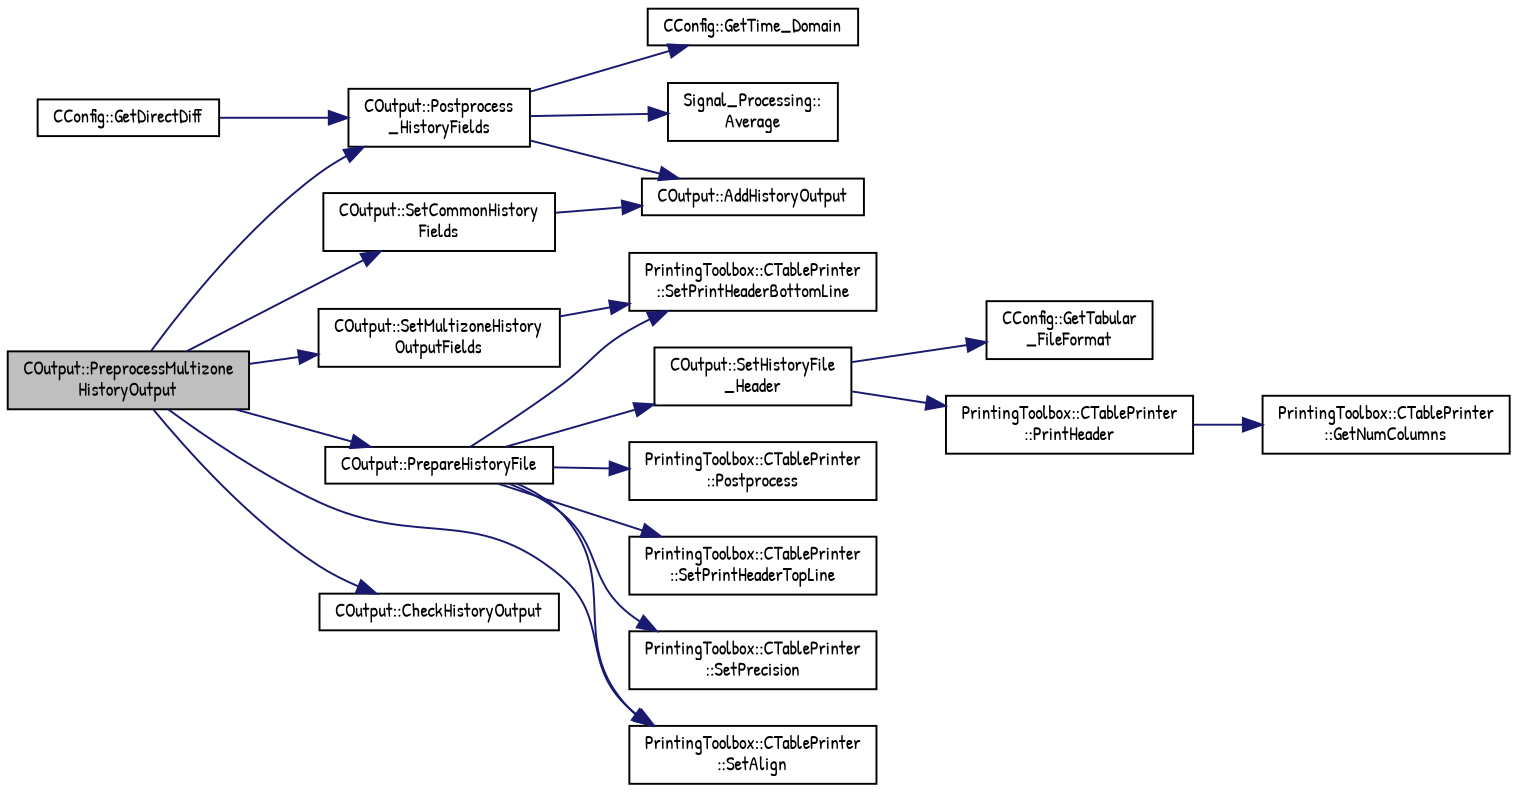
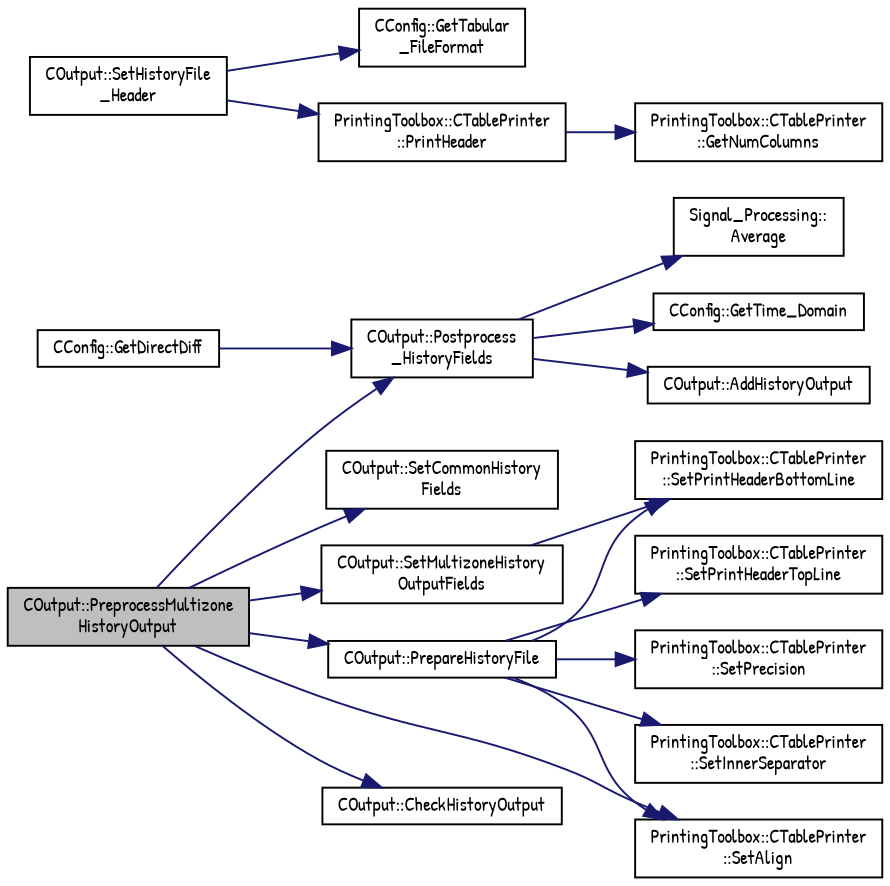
(589, 210) -> none
(570, 428) -> none
(753, 471) -> (759, 754)
